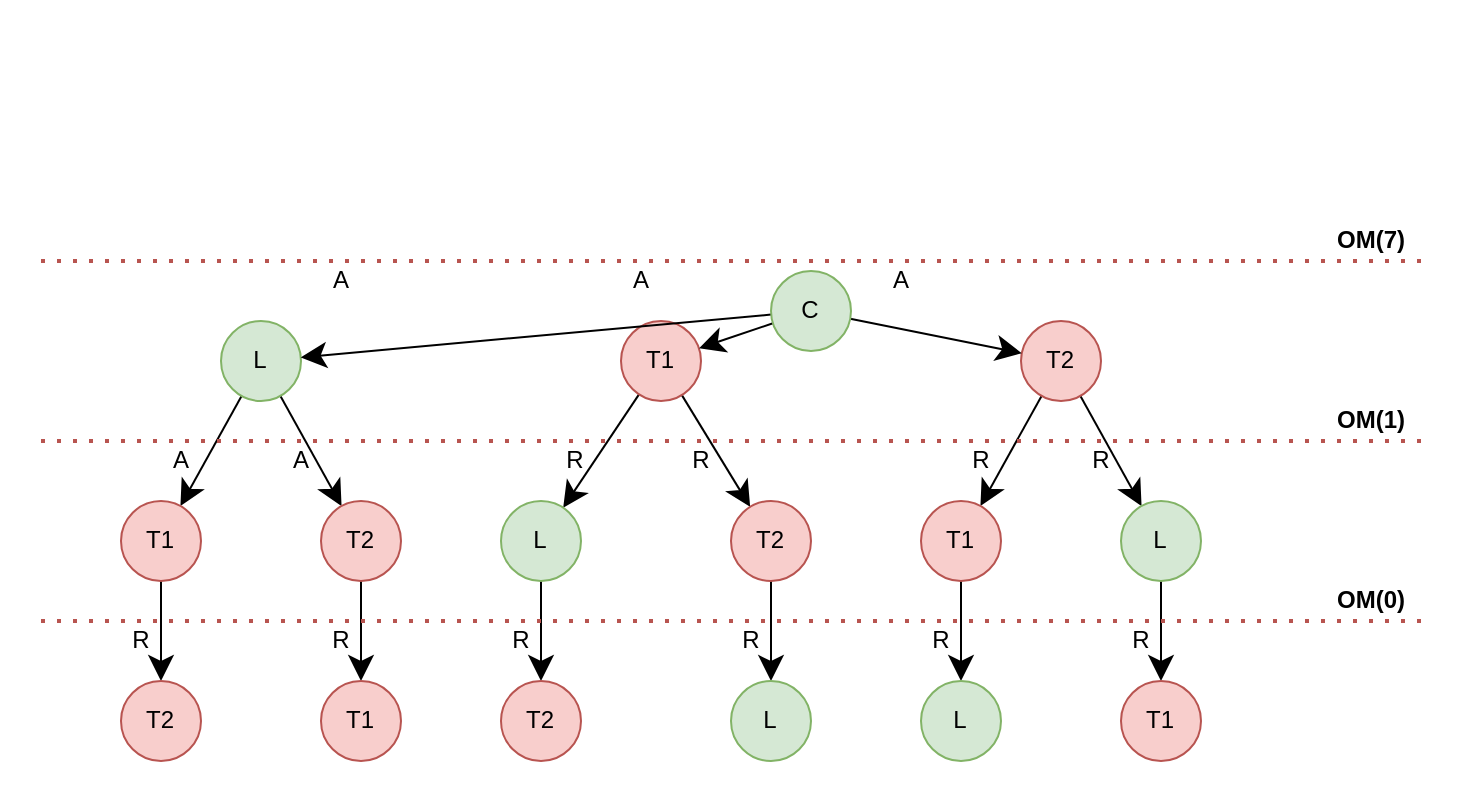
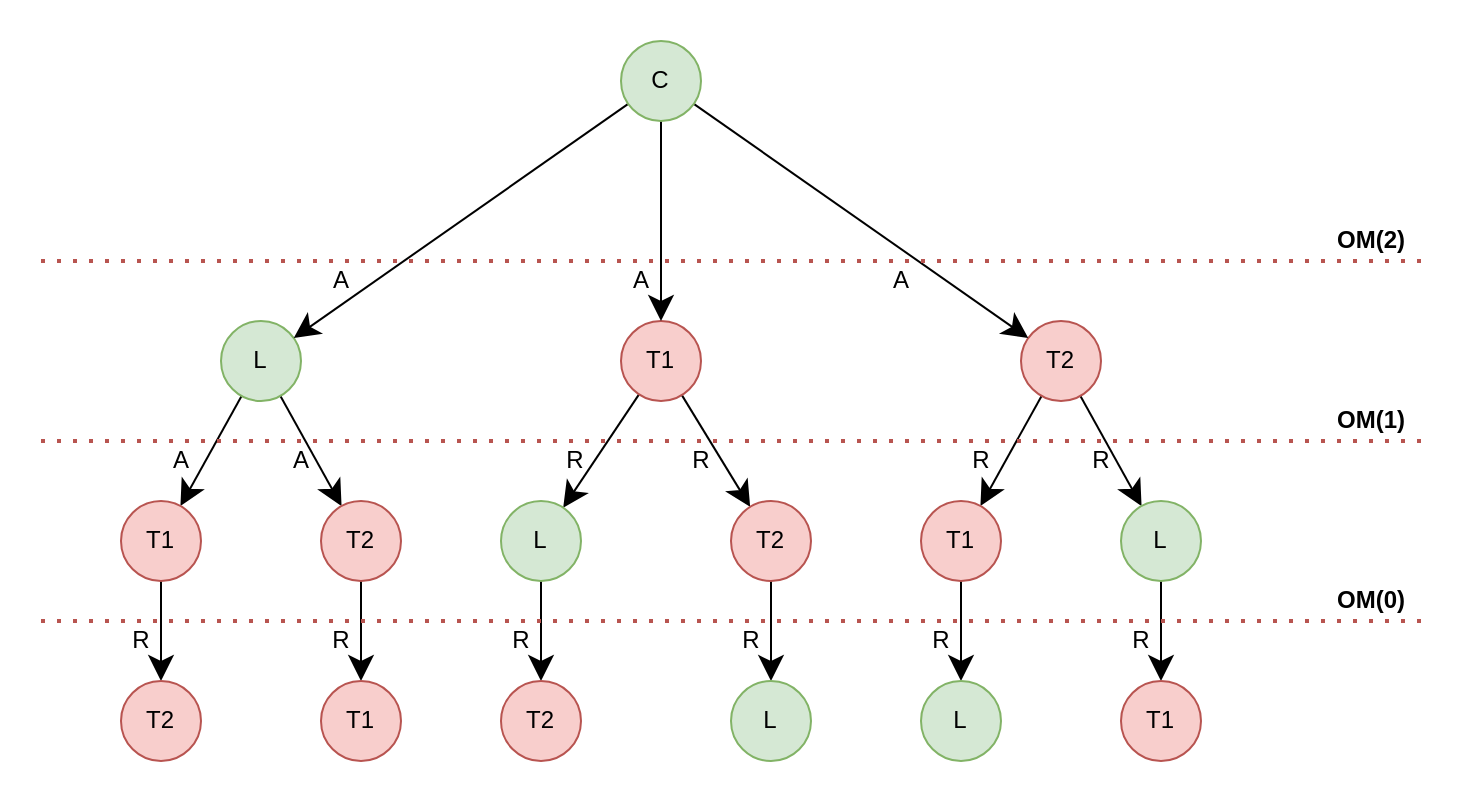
(1372, 241) -> (1372, 241)
(811, 311) -> (661, 81)
